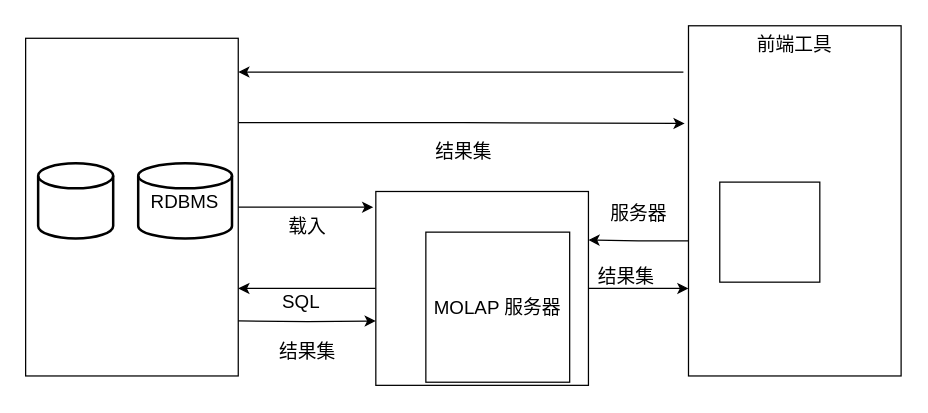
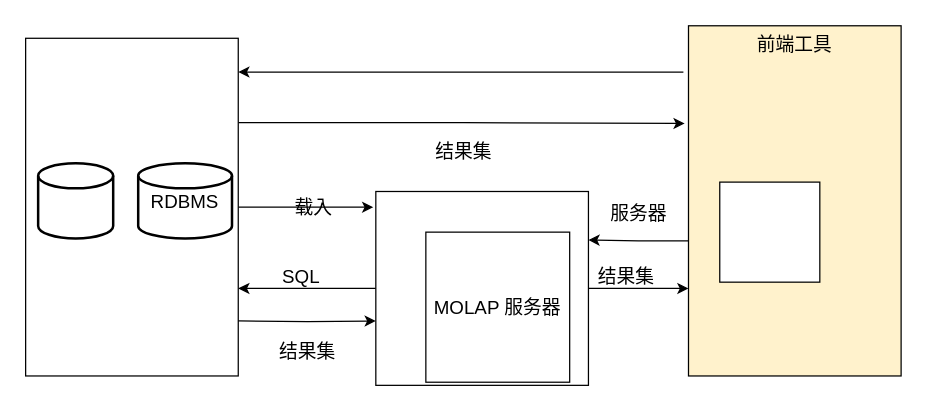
(794, 46) -> (794, 46)
(307, 226) -> (313, 207)
(301, 301) -> (301, 276)
